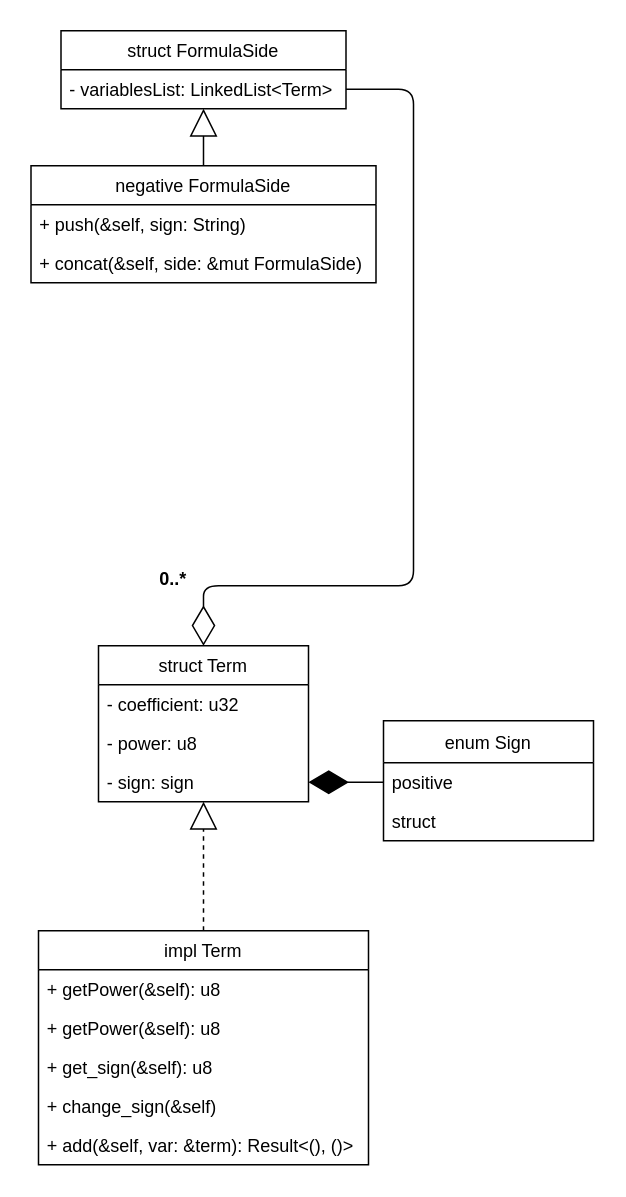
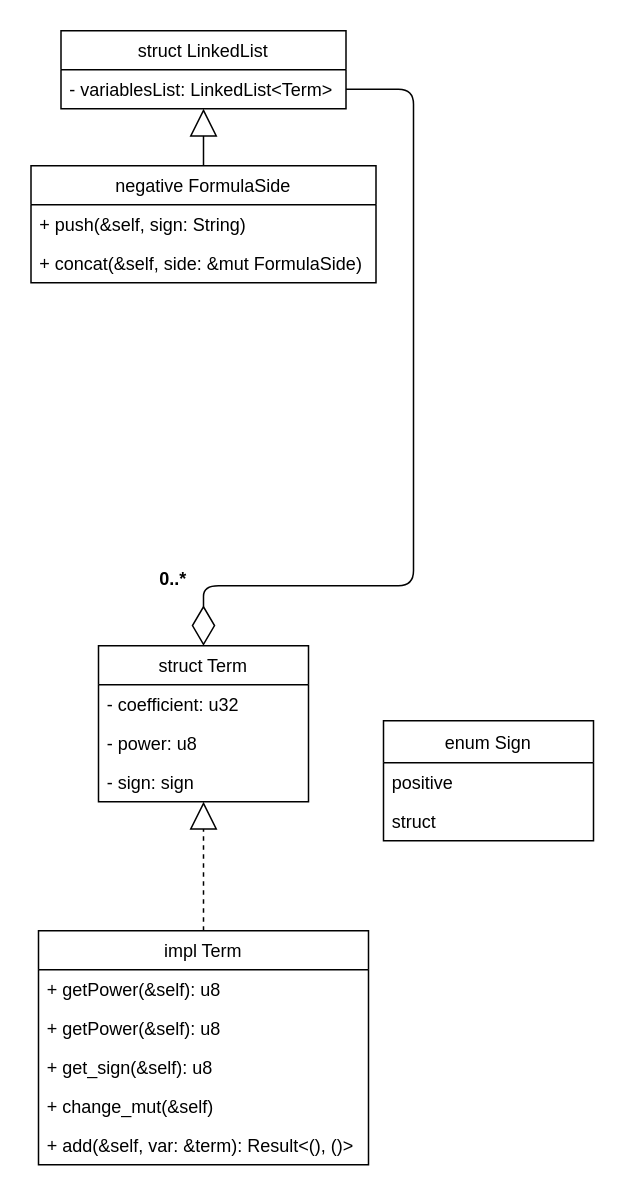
(203, 51) -> (203, 51)
(365, 782) -> none
(143, 1107) -> (140, 1107)
